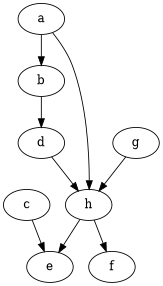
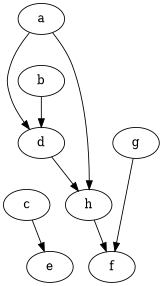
(41, 46) -> (8, 77)
(115, 171) -> (125, 201)
(72, 232) -> none
